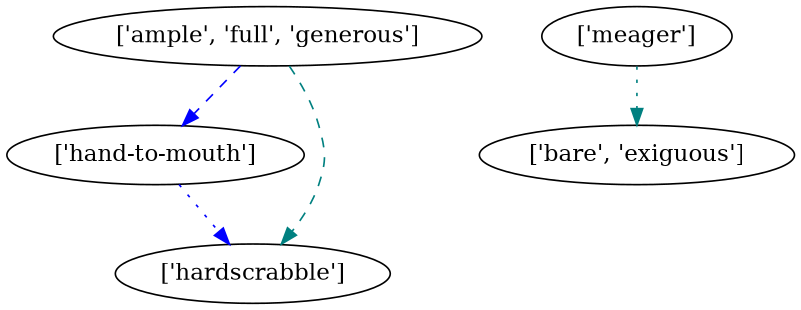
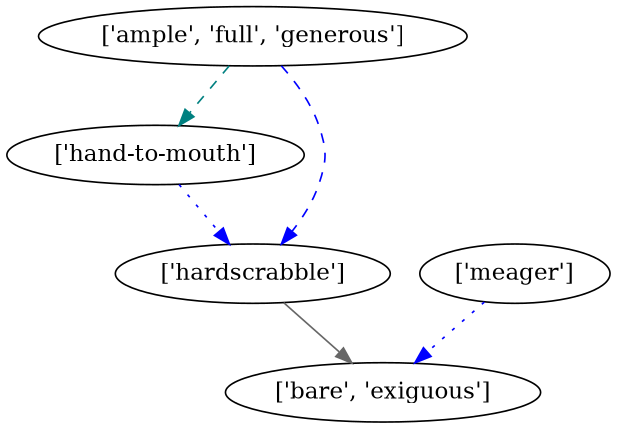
(637, 88) -> (456, 327)
(217, 90) -> (210, 89)
(324, 149) -> (324, 147)
none -> (311, 327)
